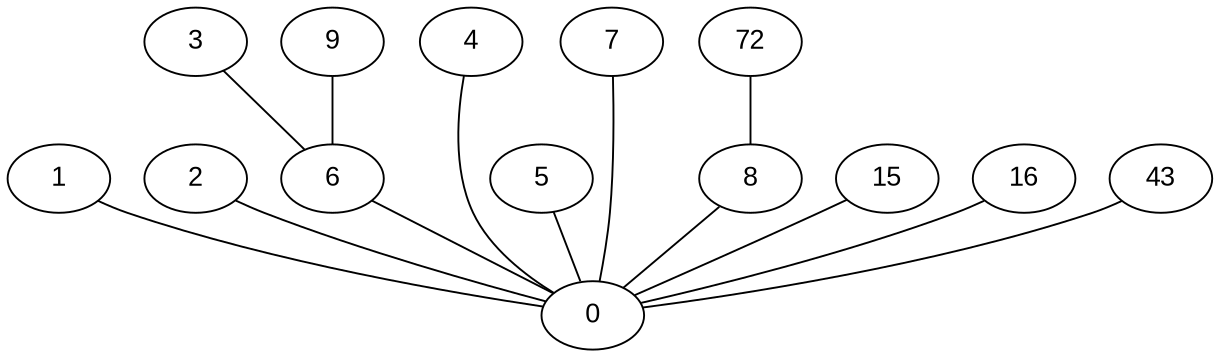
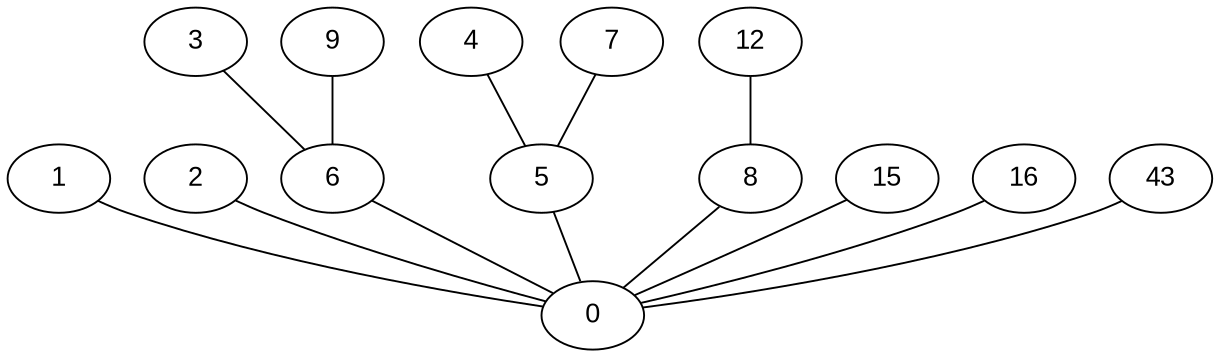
(750, 42) -> (750, 42)
(612, 179) -> (577, 110)
(469, 202) -> (506, 110)
